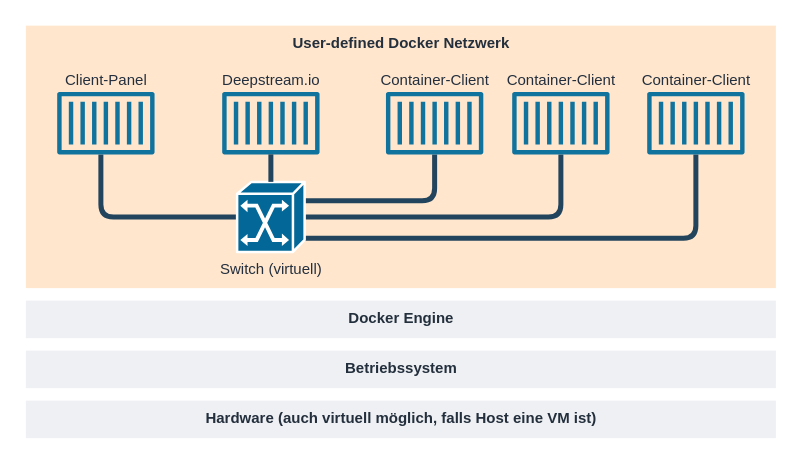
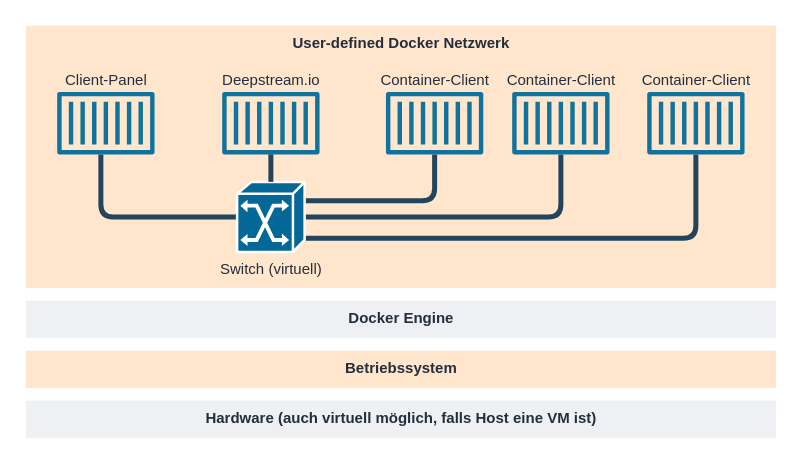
(401, 369) -> (401, 369)
